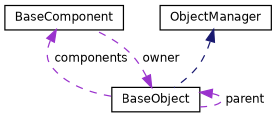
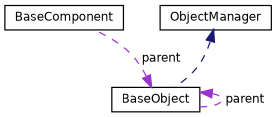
(160, 59) -> (160, 59)
(67, 80) -> none
